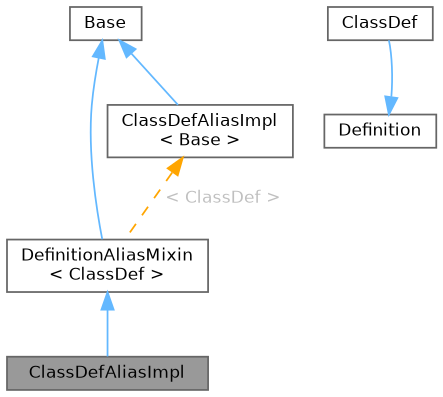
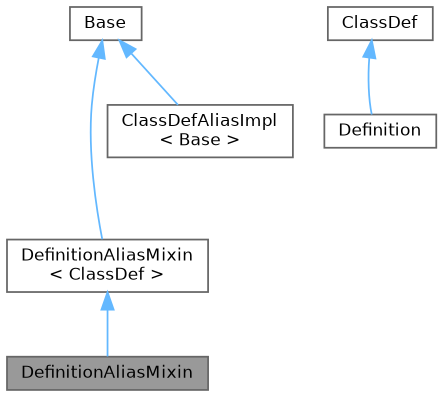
(392, 68) -> (369, 86)
(149, 206) -> none
(108, 373) -> (108, 373)
